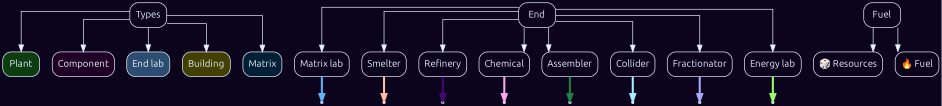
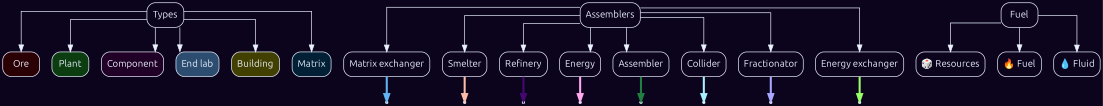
(537, 15) -> (610, 15)
none -> (21, 64)
(322, 64) -> (387, 64)
(504, 64) -> (580, 64)
(773, 64) -> (860, 64)
none -> (1077, 64)
